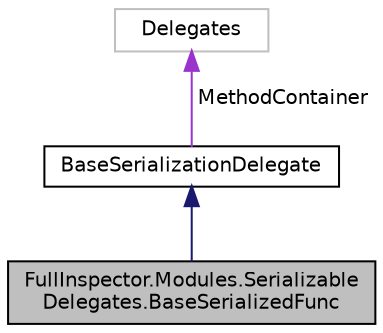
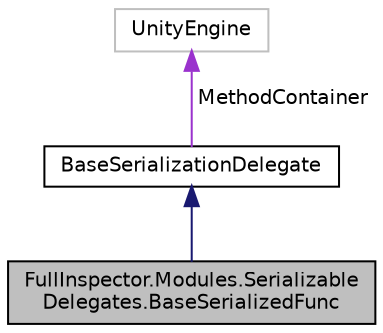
(192, 30) -> (192, 30)
